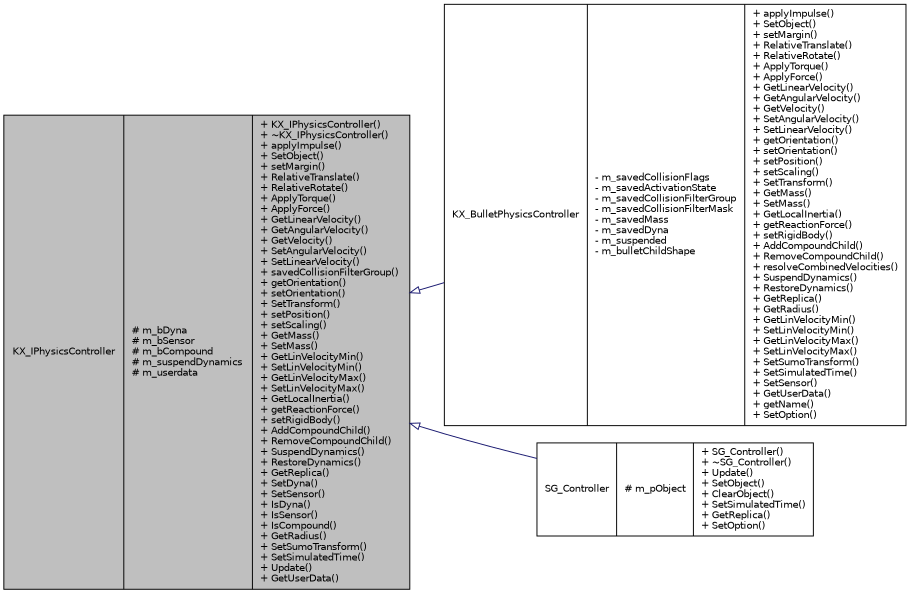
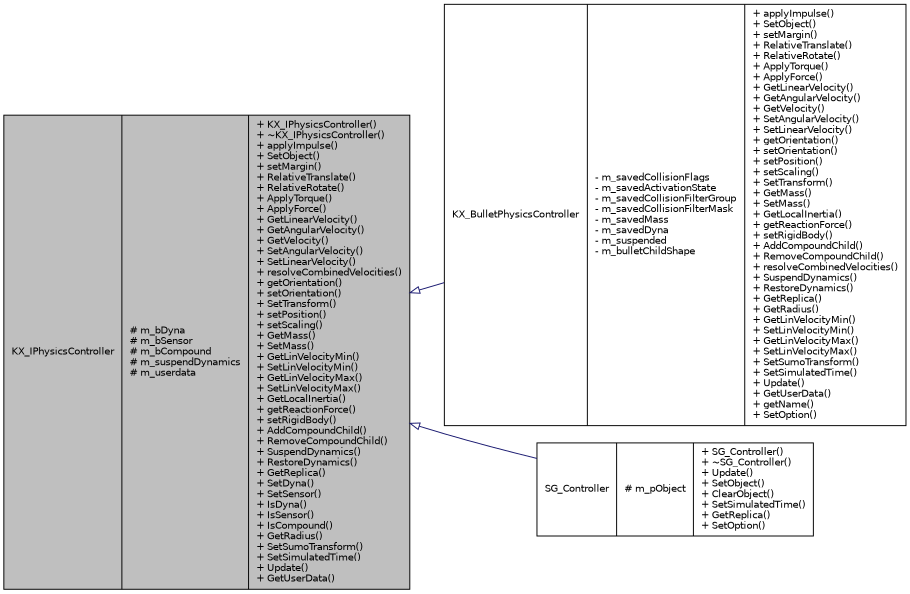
(330, 273) -> (329, 273)
(785, 383) -> (779, 383)
